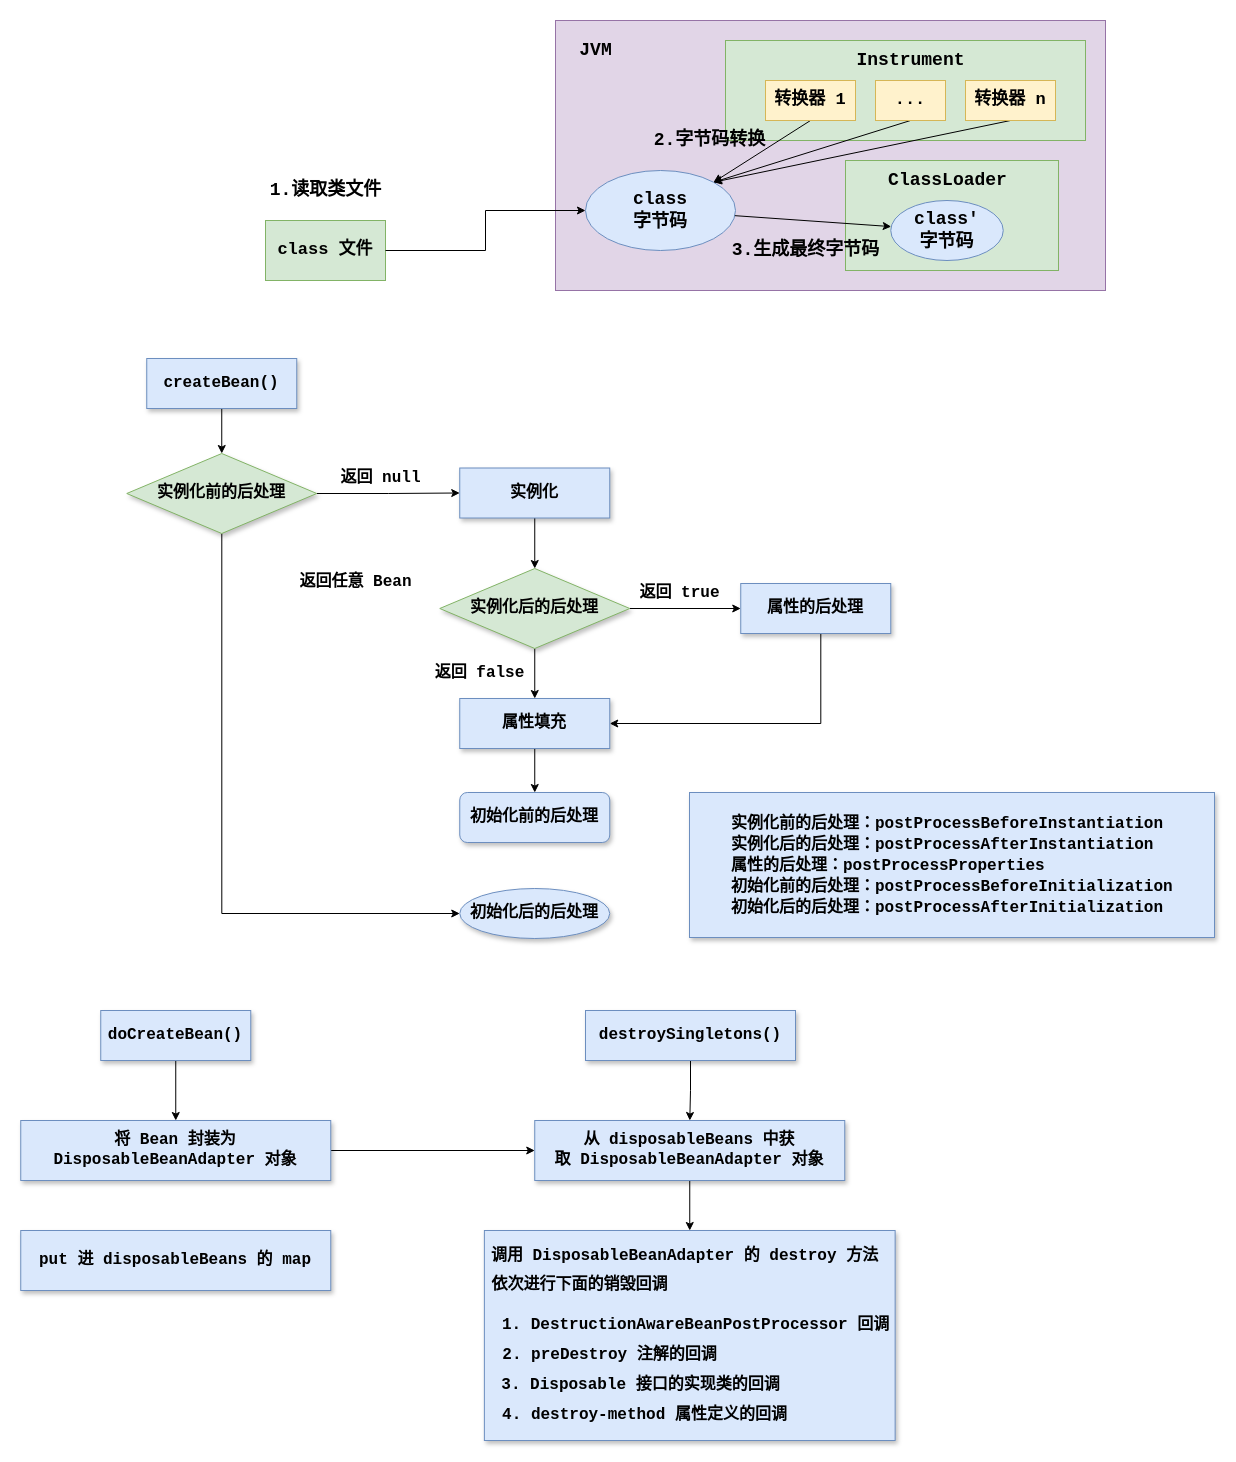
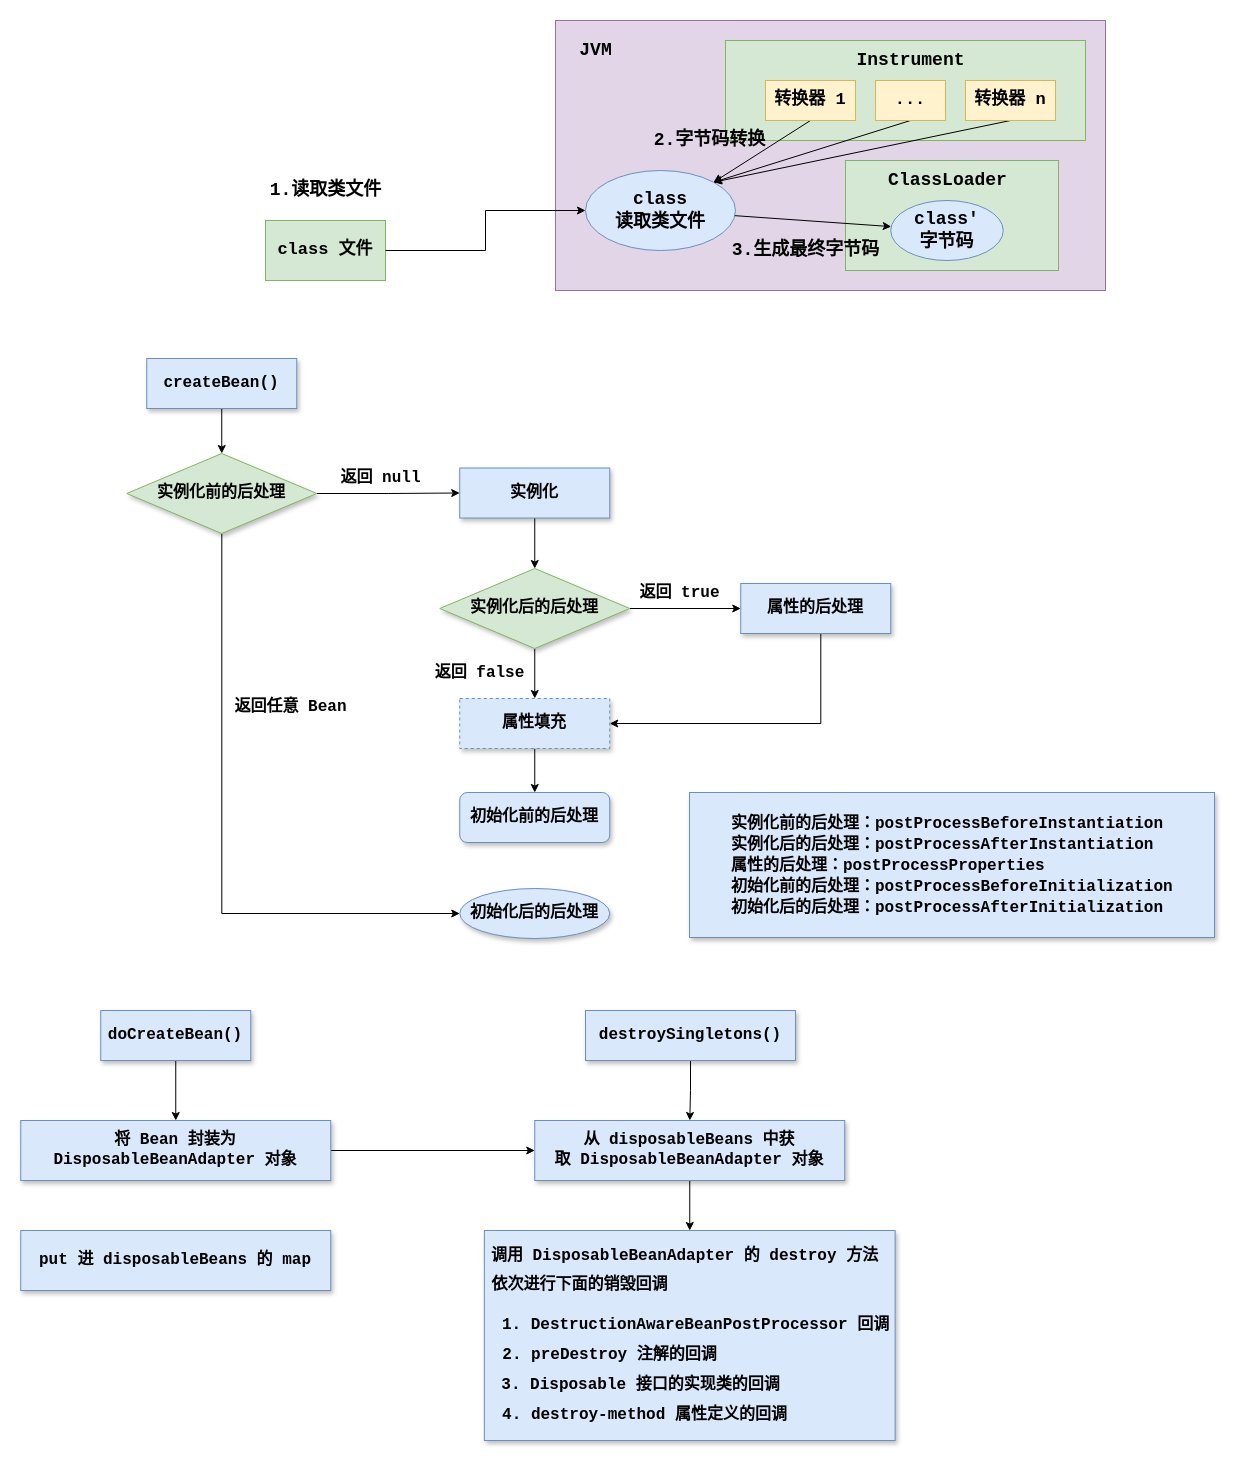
(661, 211) -> (661, 211)
(356, 582) -> (291, 707)
(535, 724) -> (535, 724)
